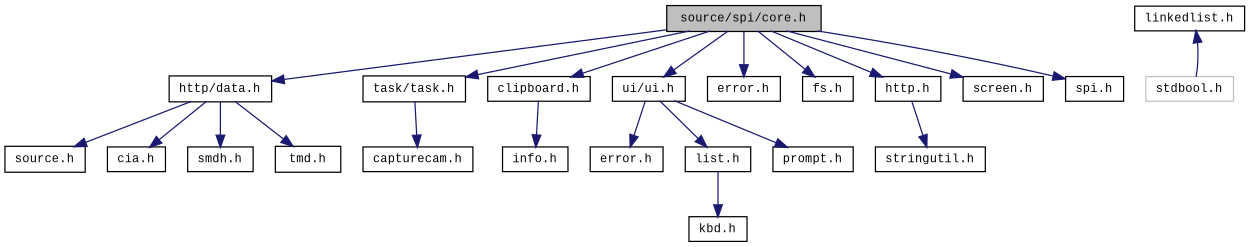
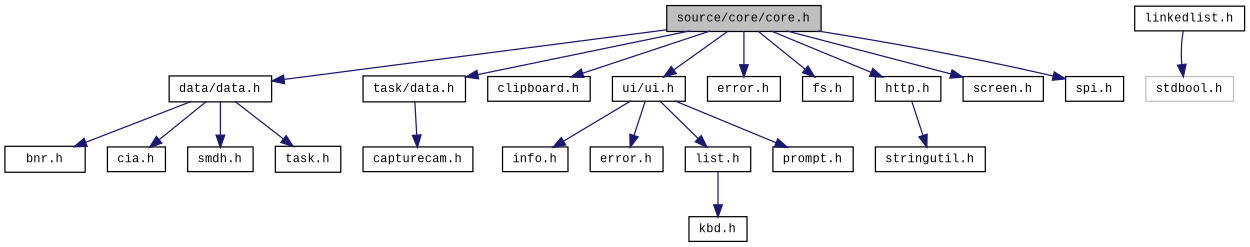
(744, 19) -> (744, 19)
(1198, 60) -> (1181, 47)
(220, 89) -> (220, 89)
(414, 89) -> (414, 89)
(537, 118) -> (597, 121)
(45, 159) -> (45, 159)
(308, 159) -> (308, 159)
